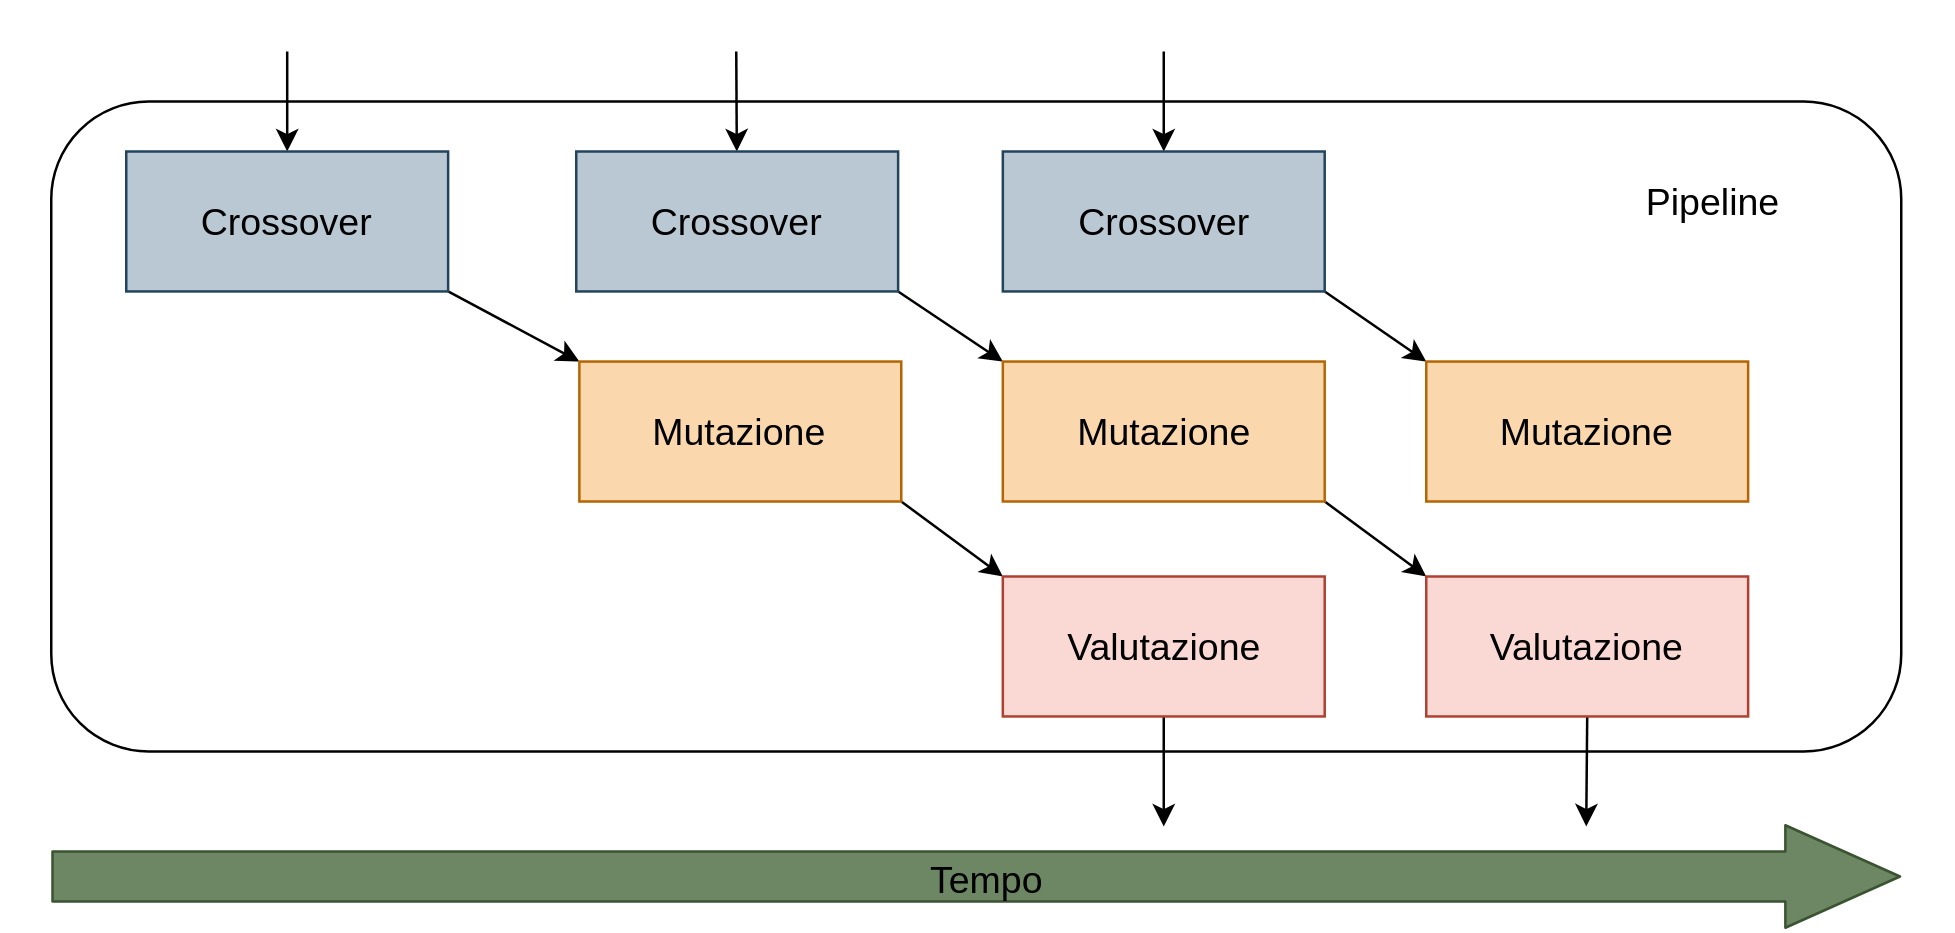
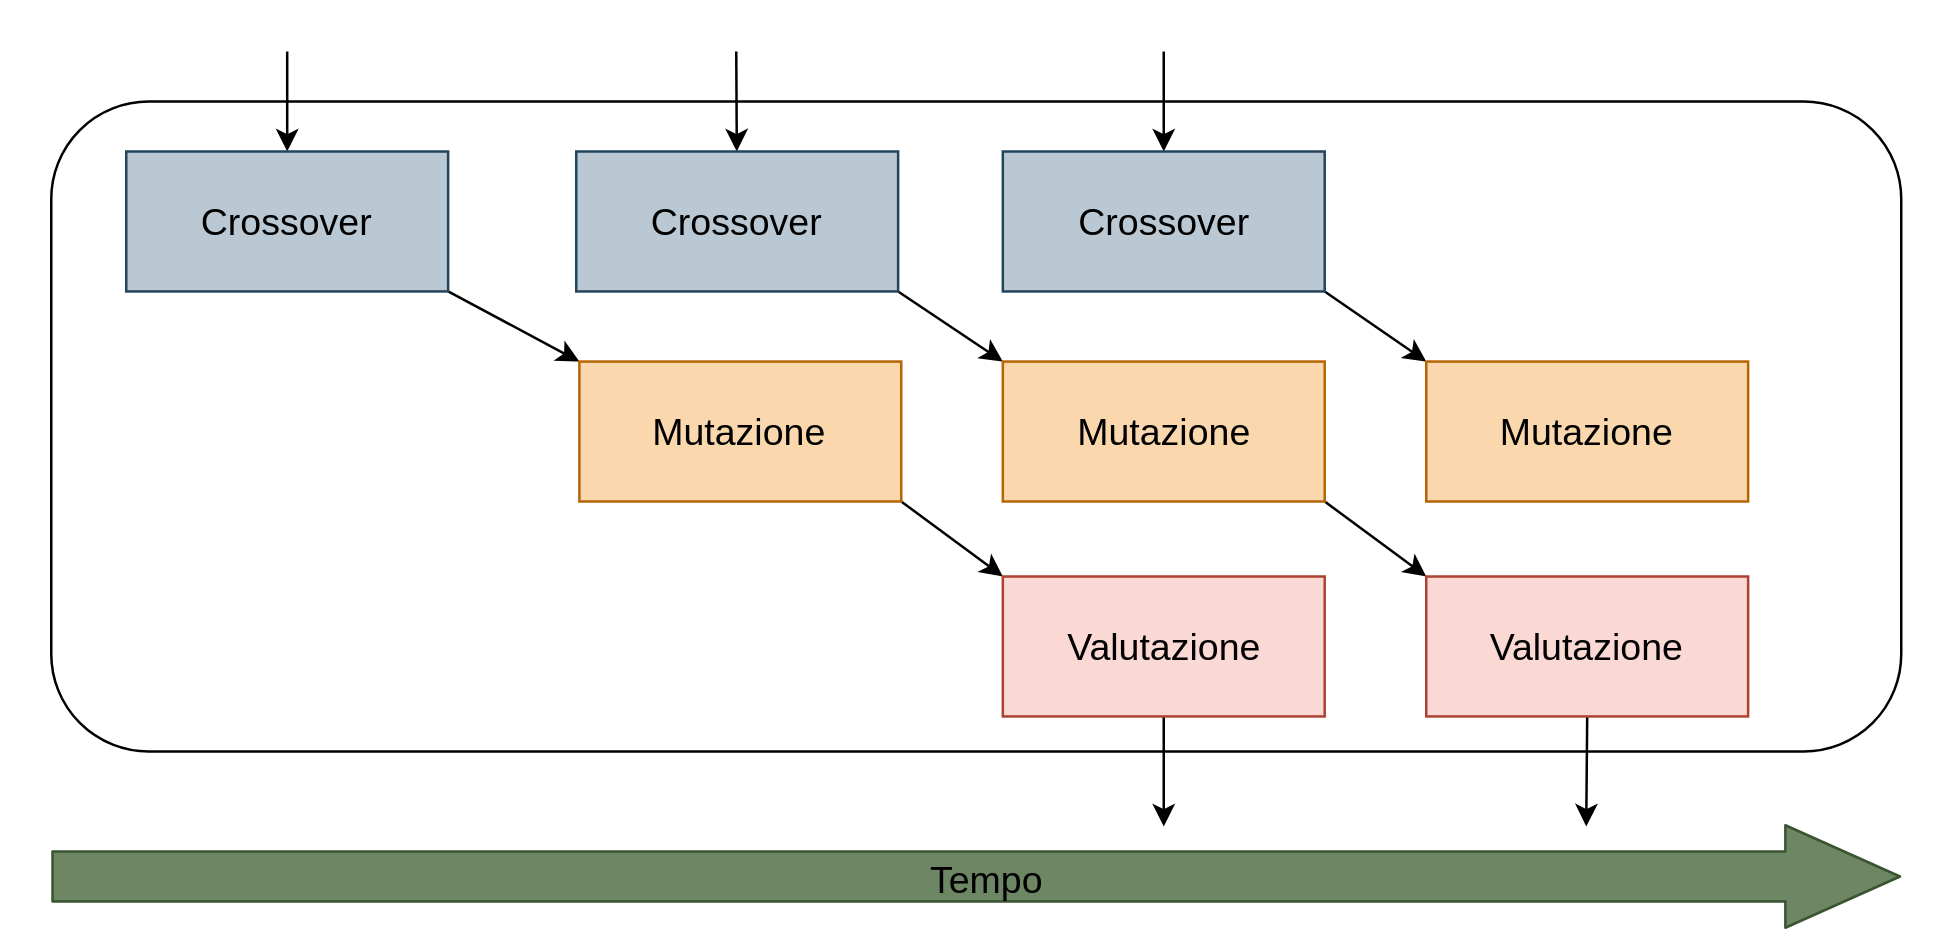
(1714, 201) -> none
